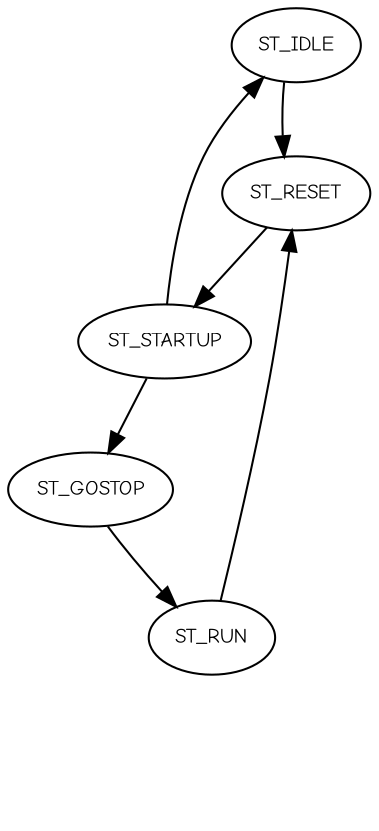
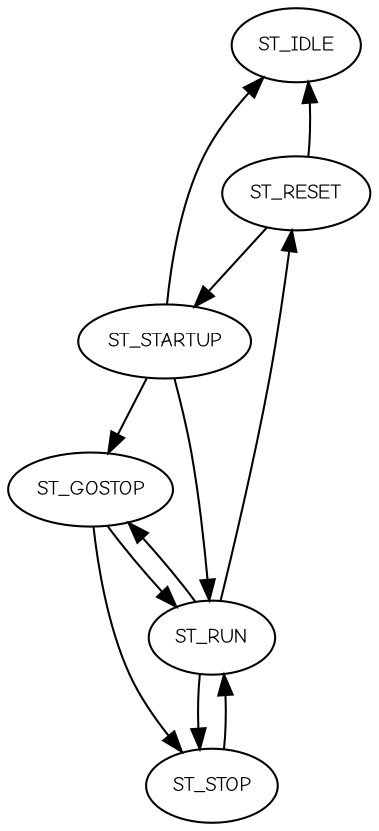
(283, 109) -> (310, 130)
none -> (196, 478)
none -> (170, 569)
none -> (212, 786)
